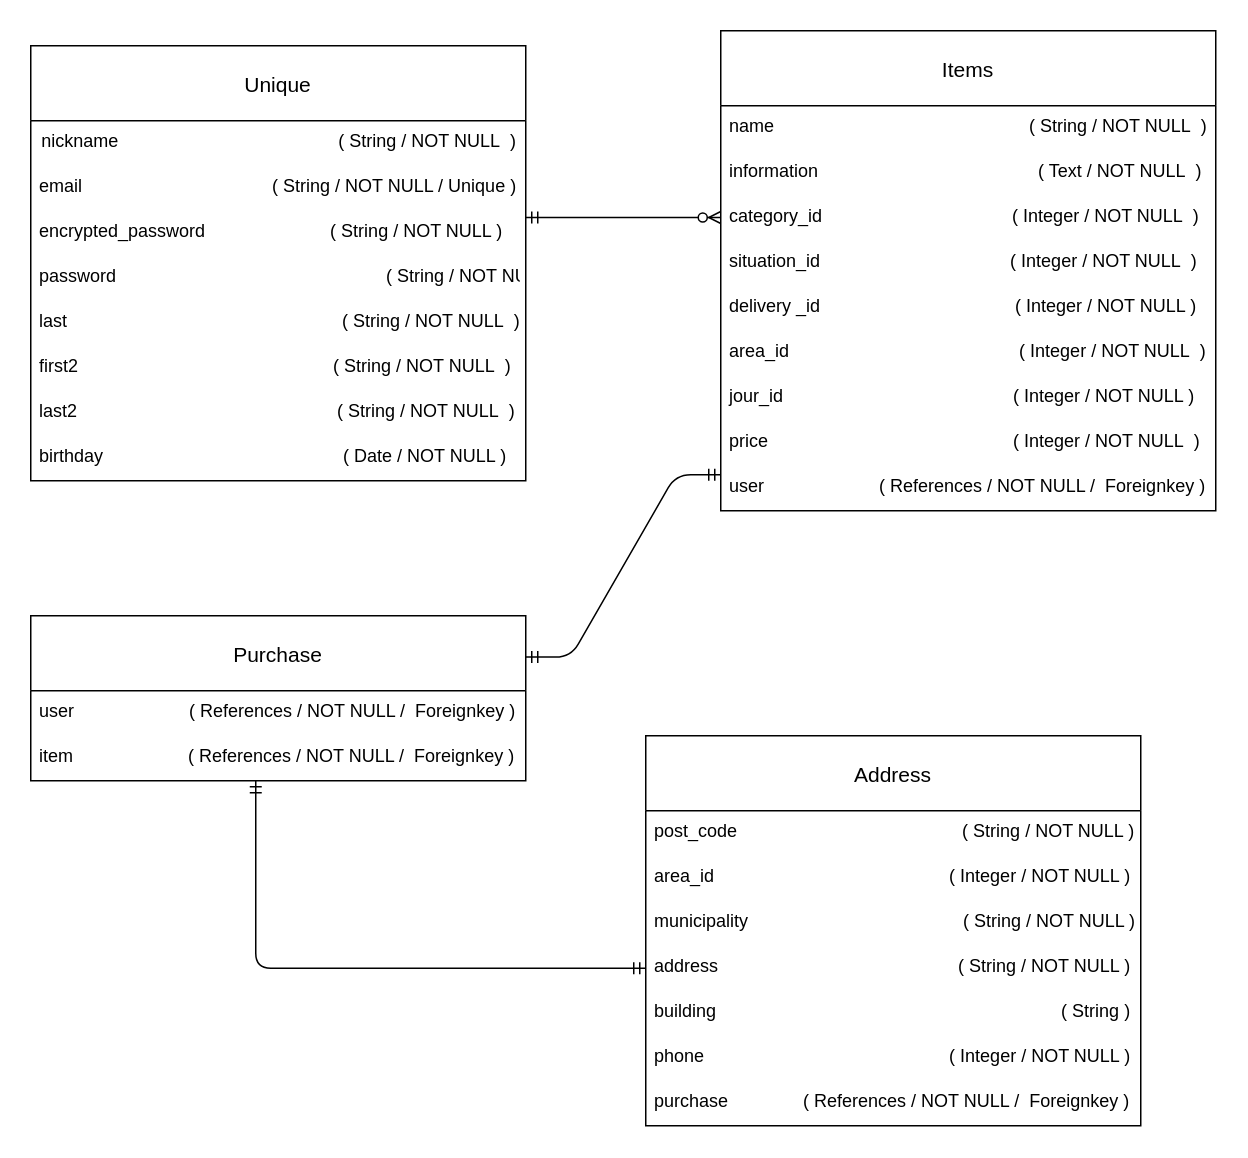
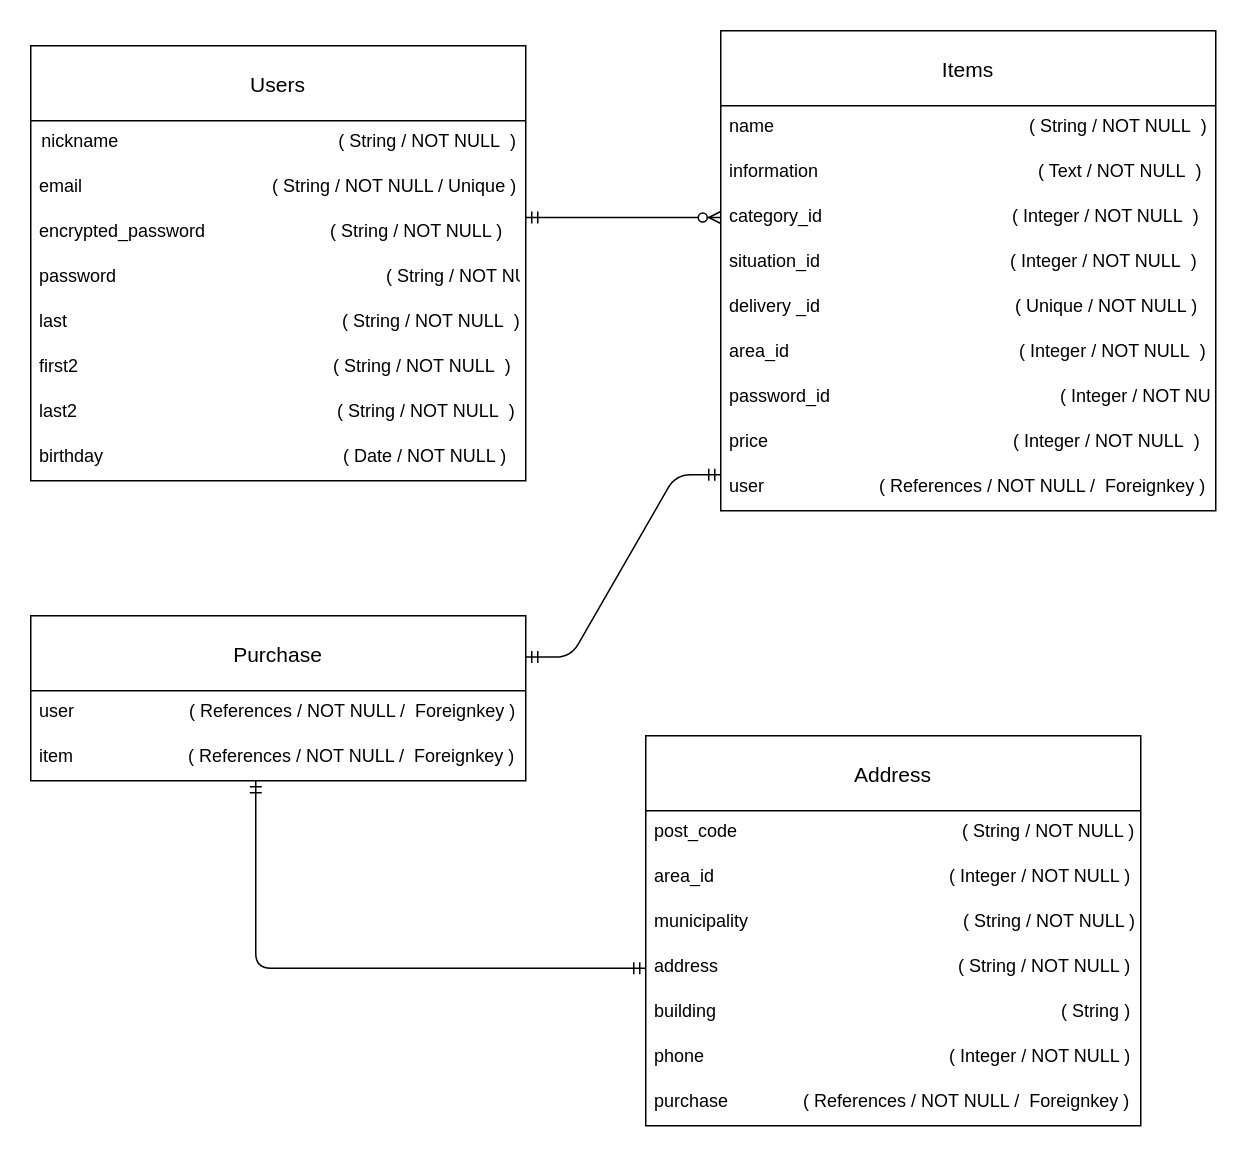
(278, 85) -> (278, 85)
(1031, 306) -> (1024, 306)
(1039, 396) -> (1059, 396)
